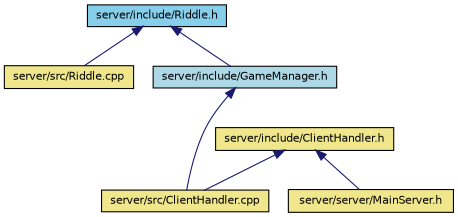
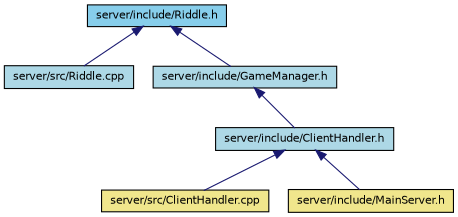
(69, 77) -> (69, 77)
(305, 139) -> (305, 139)
(200, 140) -> (278, 112)
(371, 201) -> (371, 201)
